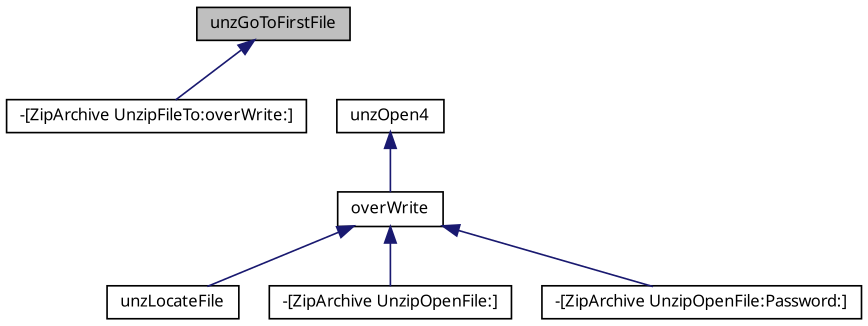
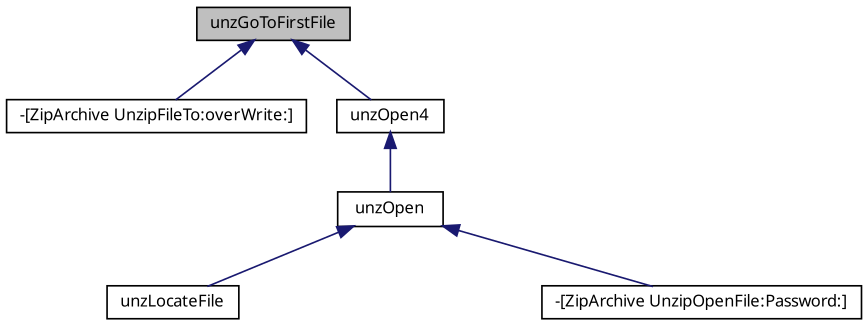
none -> (338, 75)
(390, 209) -> (390, 209)
(390, 302) -> none
